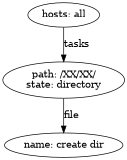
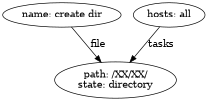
(64, 112) -> (84, 42)
